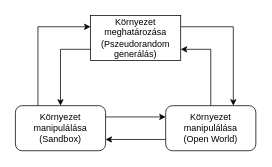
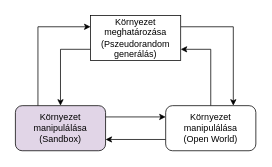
(60, 128) -> (60, 128)
